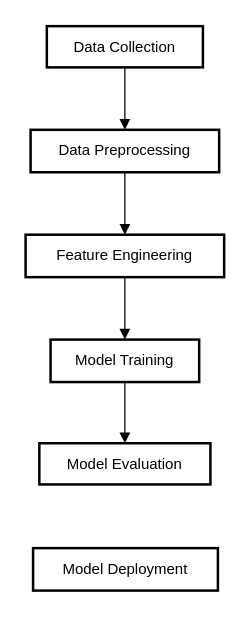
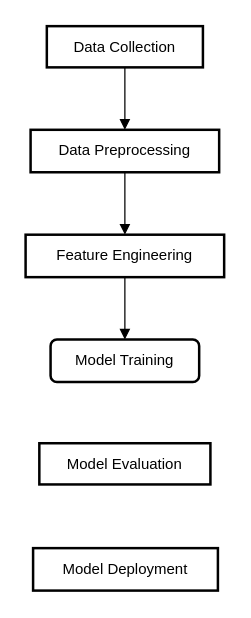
(125, 361) -> (125, 361)
(125, 408) -> none
